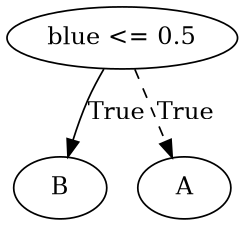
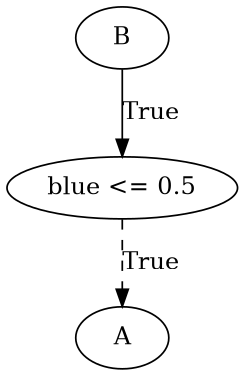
(86, 104) -> (122, 104)
